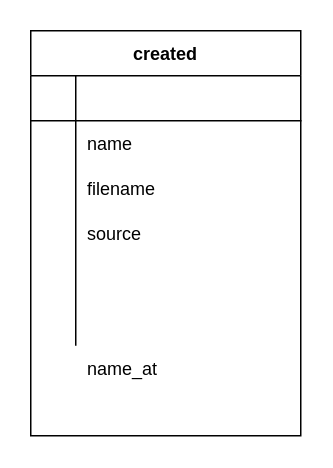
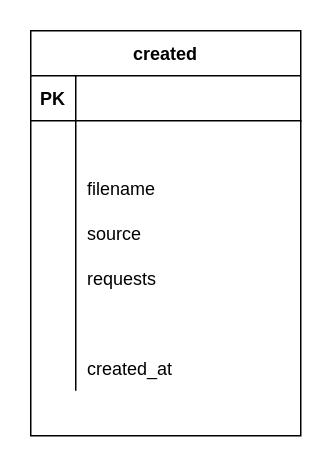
none -> (53, 98)
(188, 143) -> none
none -> (188, 278)
(122, 369) -> (137, 369)
